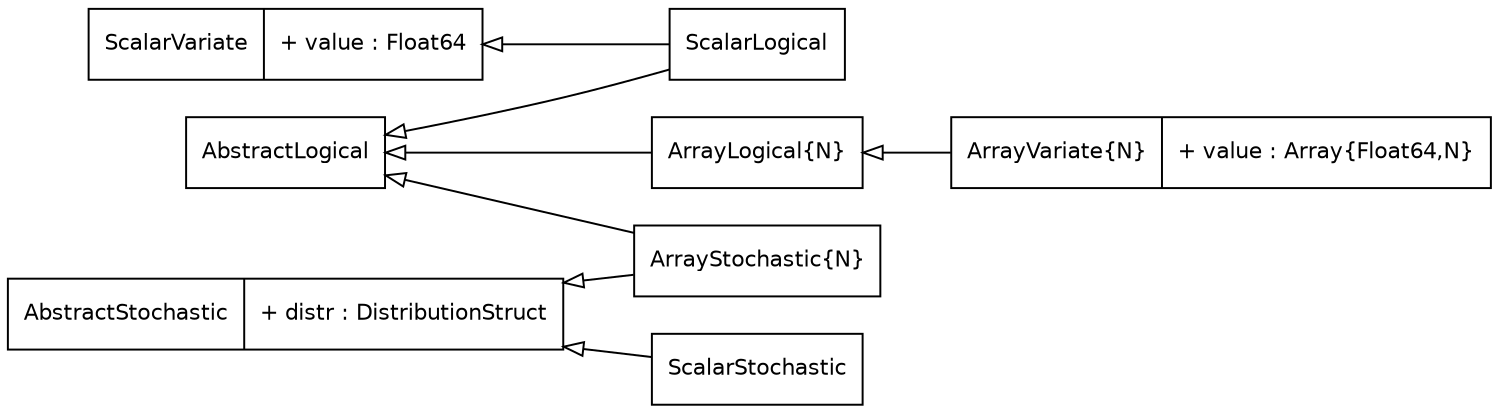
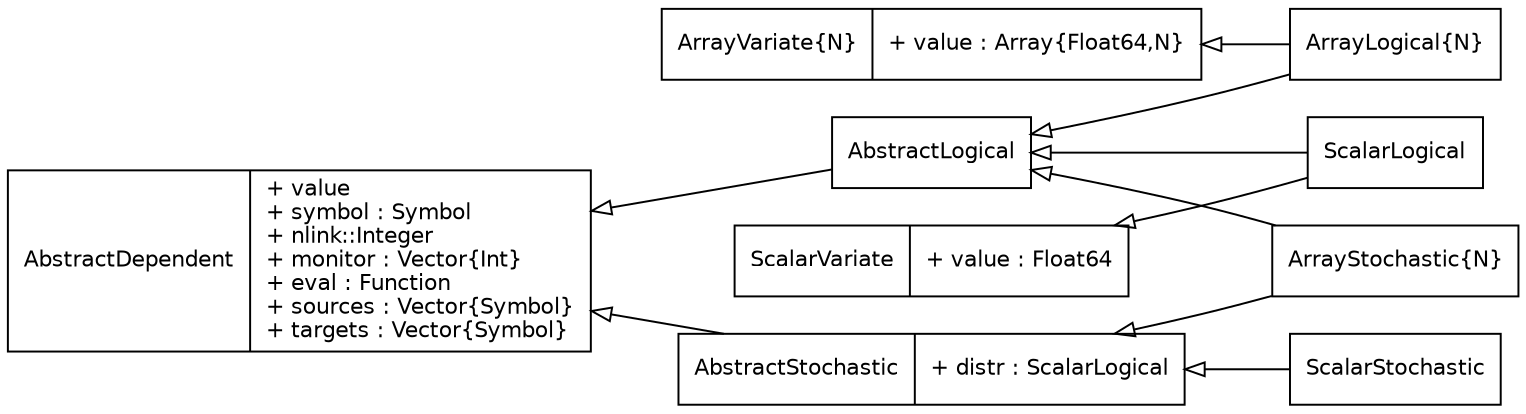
(917, 153) -> (1256, 44)
none -> (299, 261)
(404, 313) -> (1050, 368)
